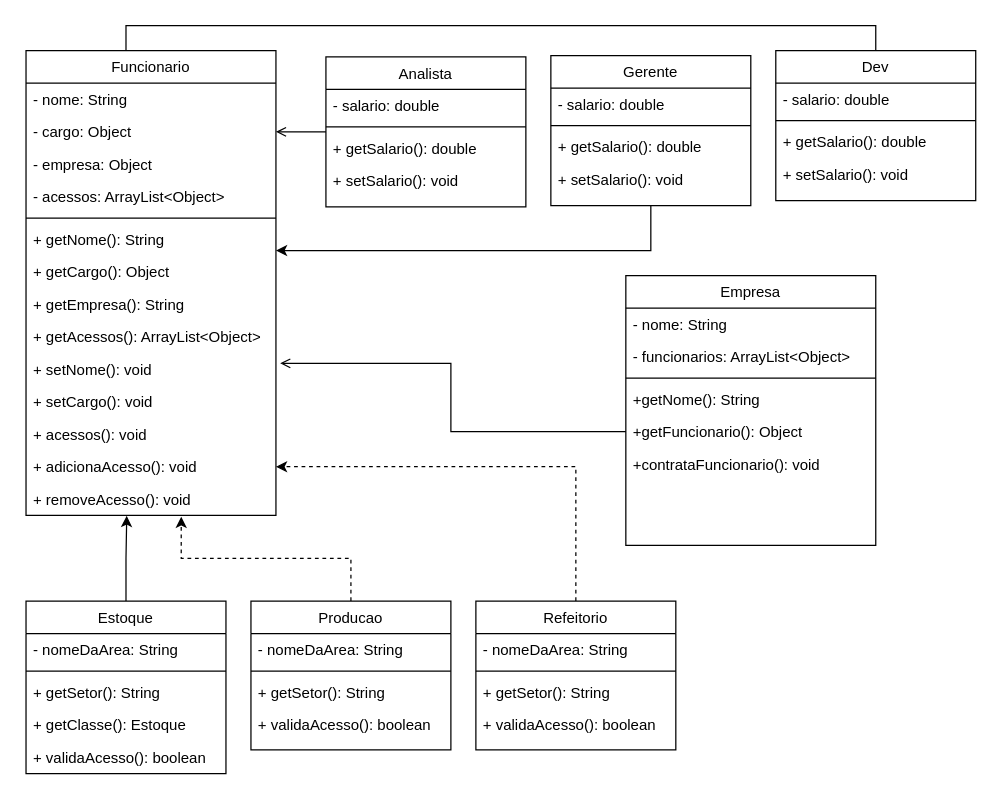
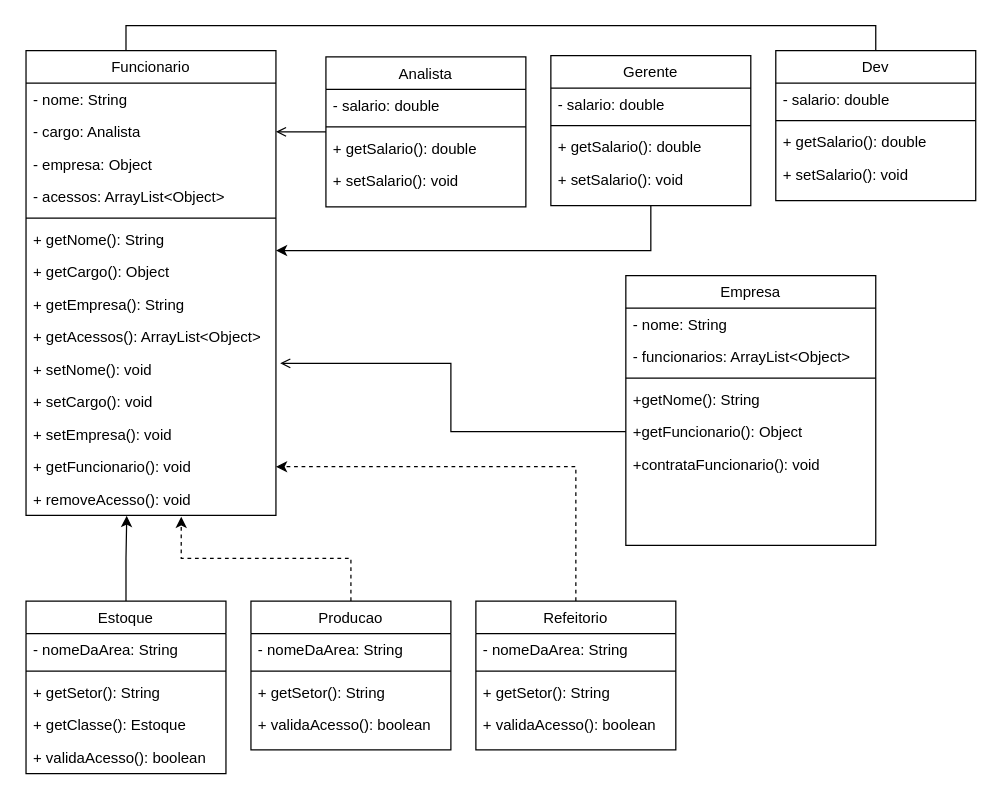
(90, 133) -> (94, 133)
(96, 435) -> (109, 435)
(122, 468) -> (122, 468)
